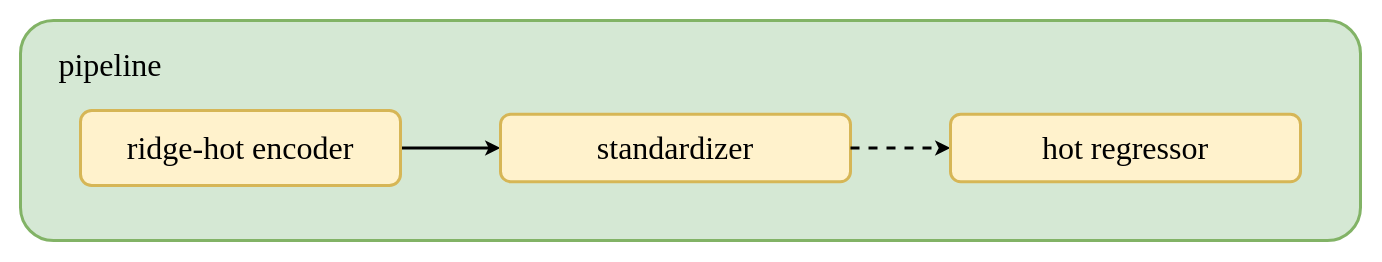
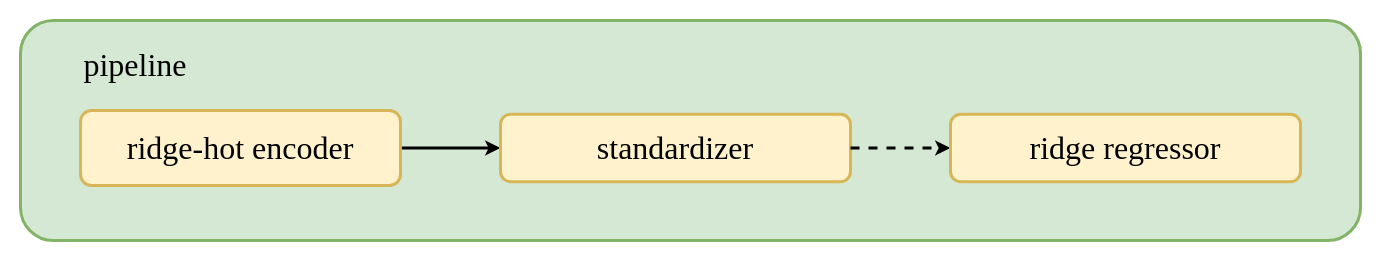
(111, 66) -> (136, 66)
(1126, 149) -> (1126, 149)
